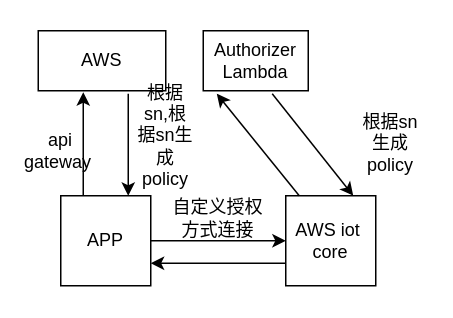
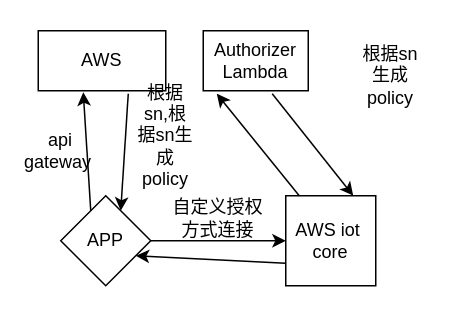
(391, 143) -> (391, 76)
(106, 241) -> (106, 241)
